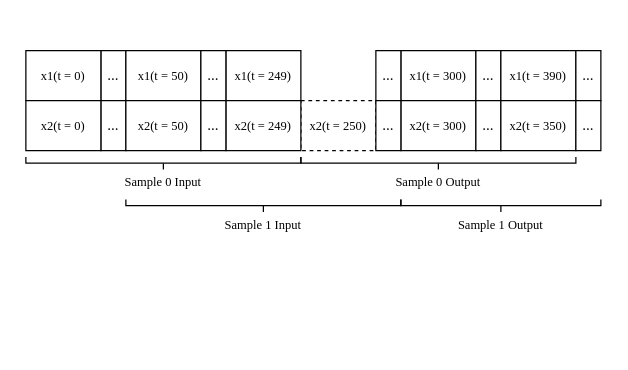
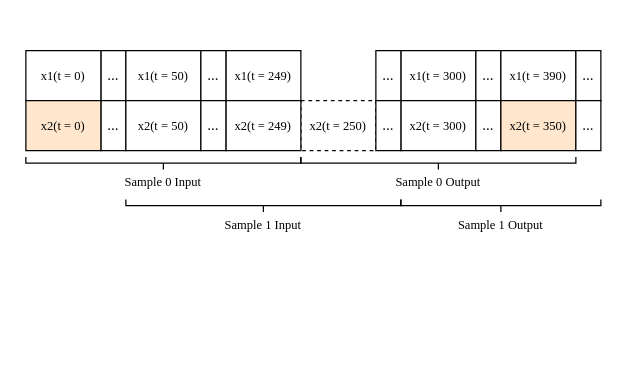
(63, 126) -> (63, 126)
(538, 126) -> (538, 126)
